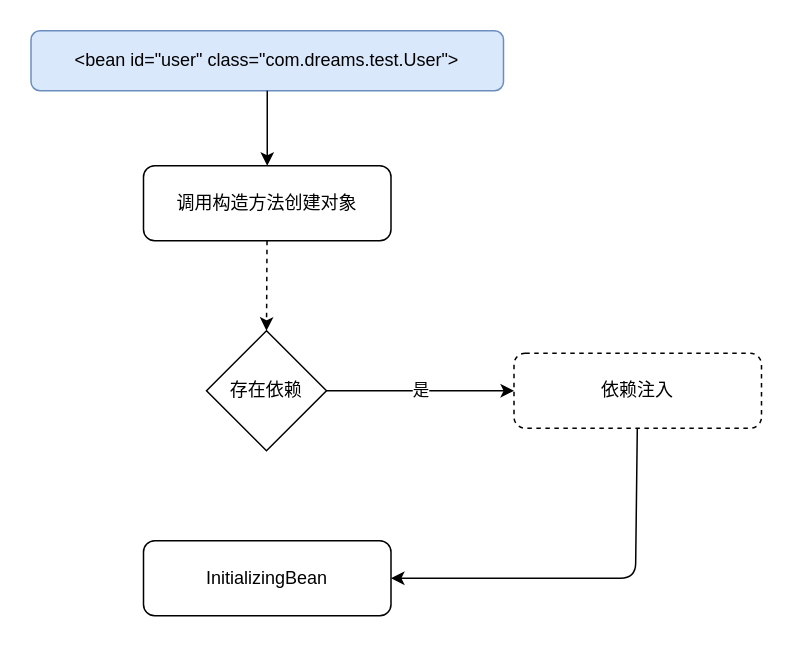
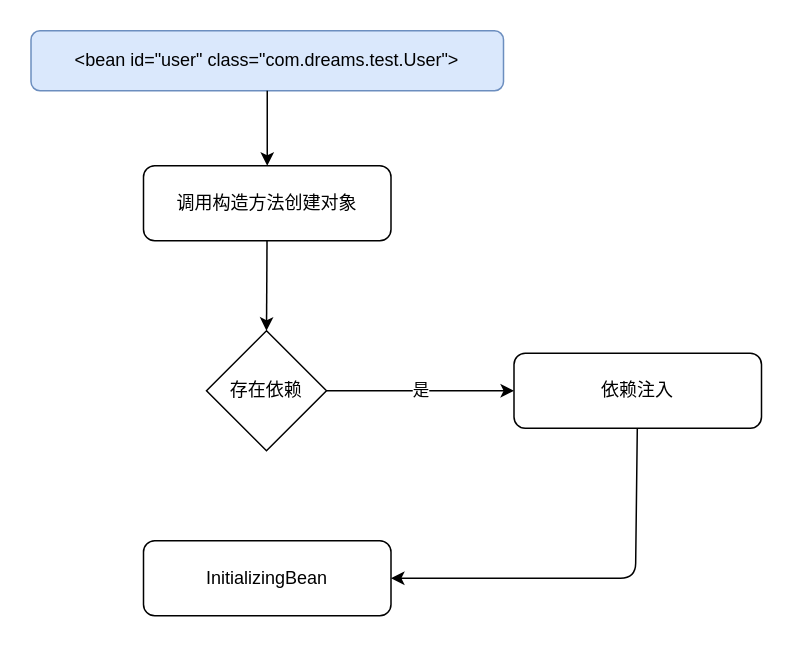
(267, 282) -> (267, 282)
(638, 391) -> (638, 391)
